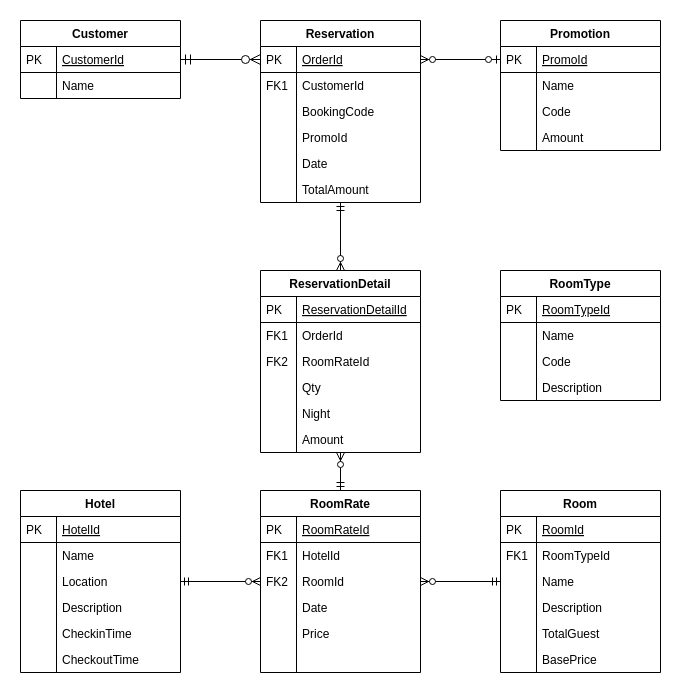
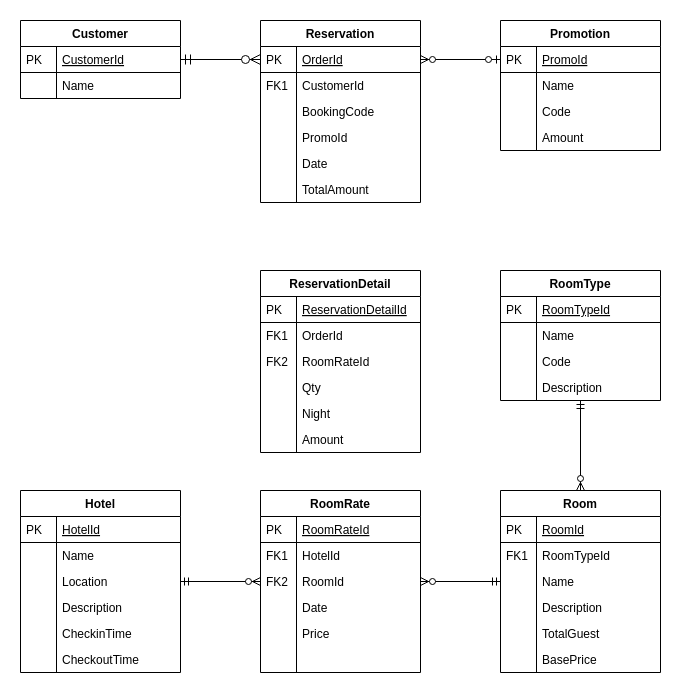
(341, 237) -> none
none -> (581, 446)
(341, 471) -> none
